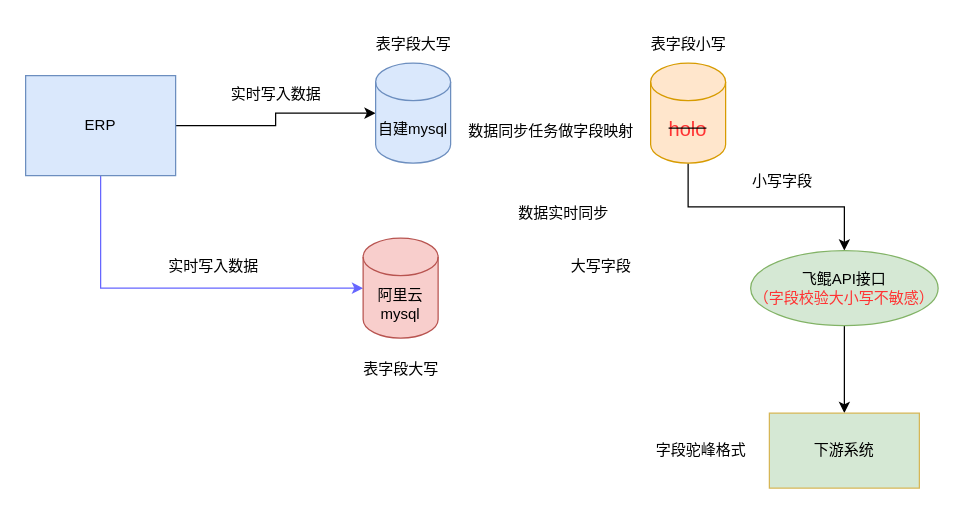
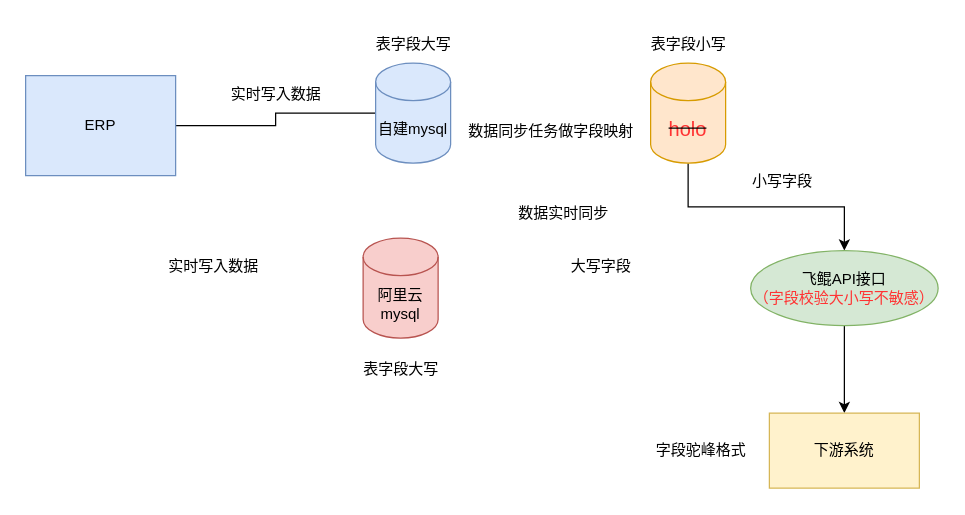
(366, 113) -> (369, 113)
(172, 288) -> none
(844, 451) -> (844, 451)
